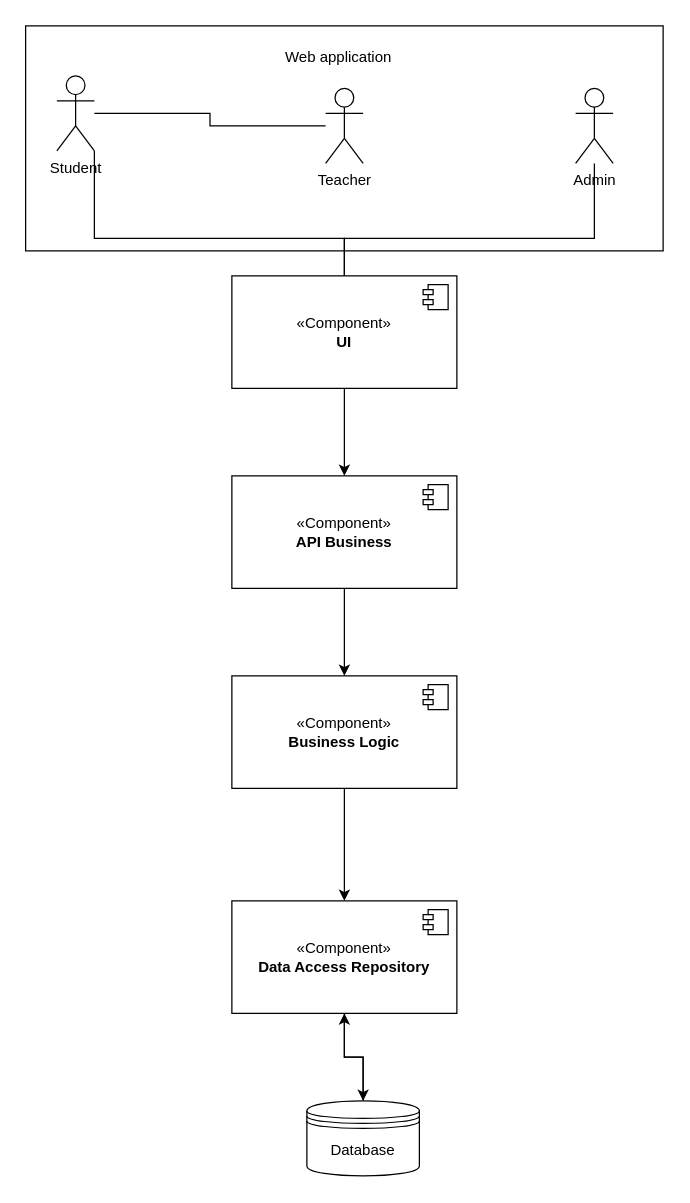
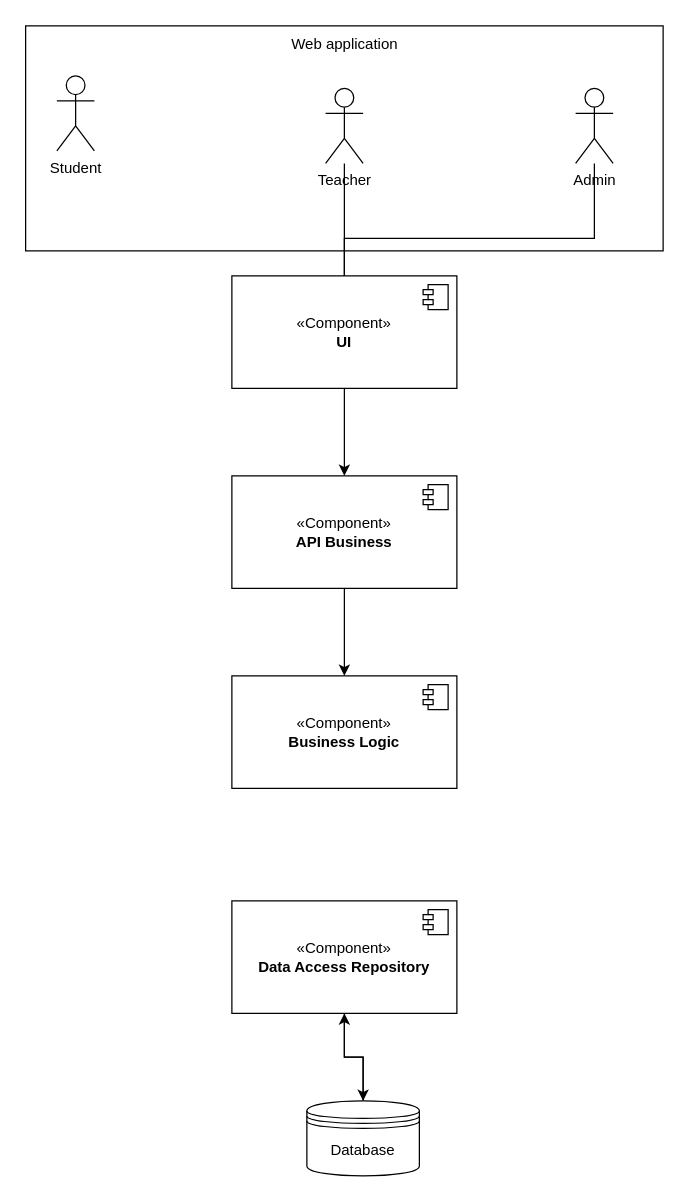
(338, 57) -> (344, 44)
(210, 119) -> (344, 199)
(174, 238) -> none
(344, 840) -> none
